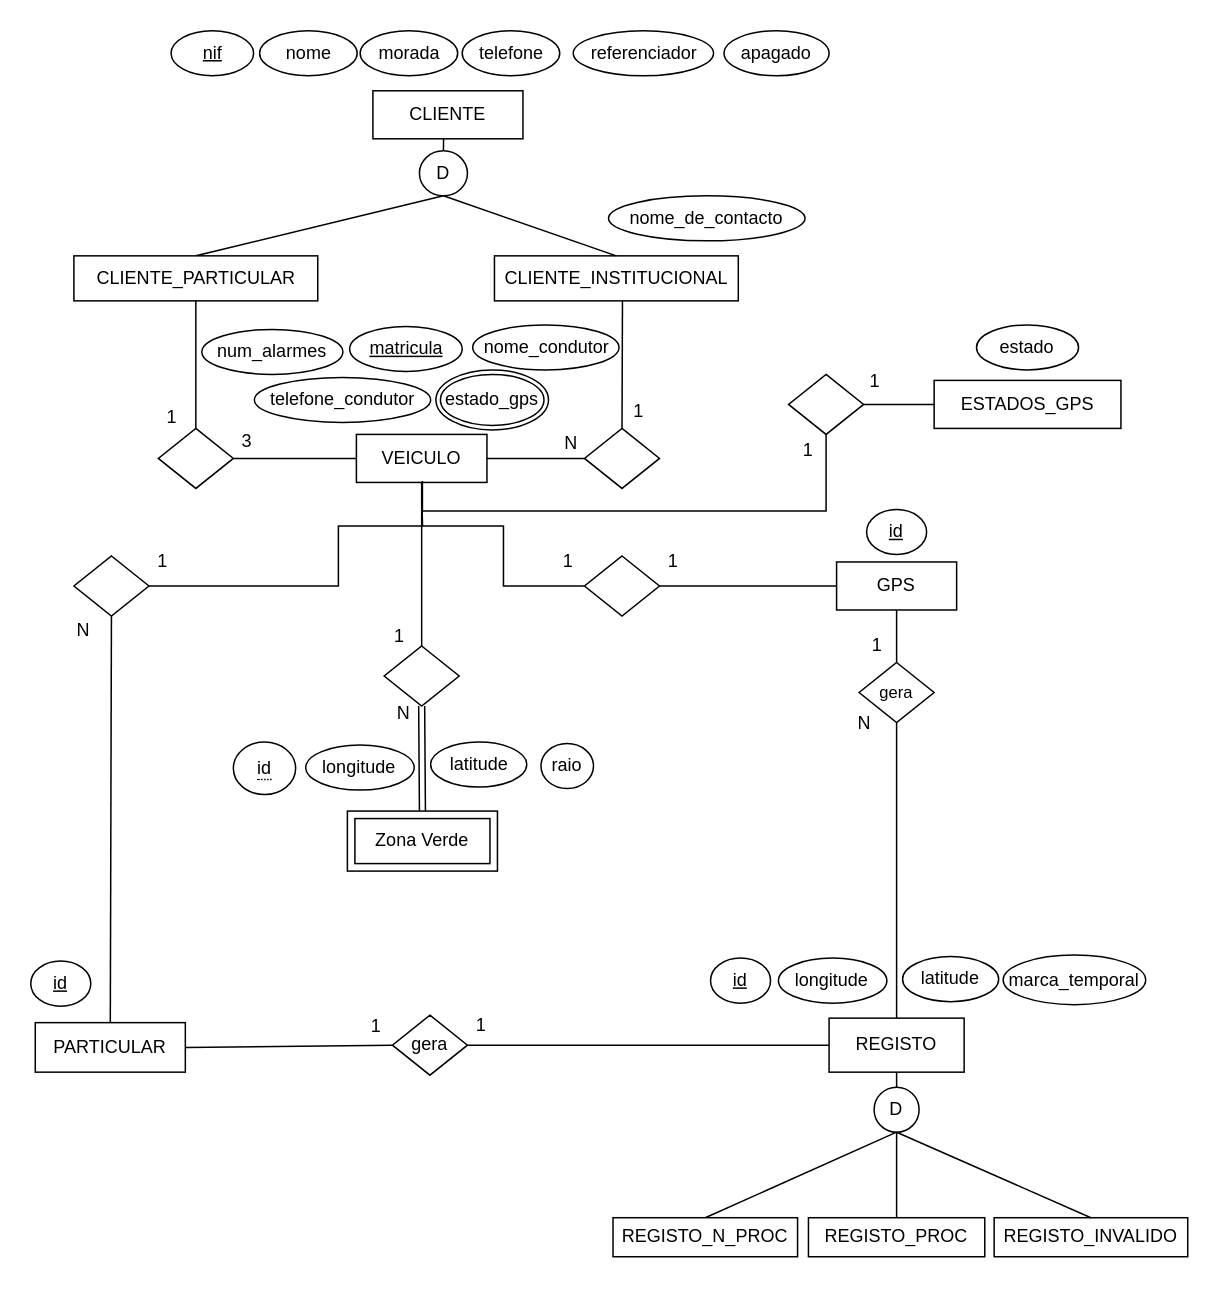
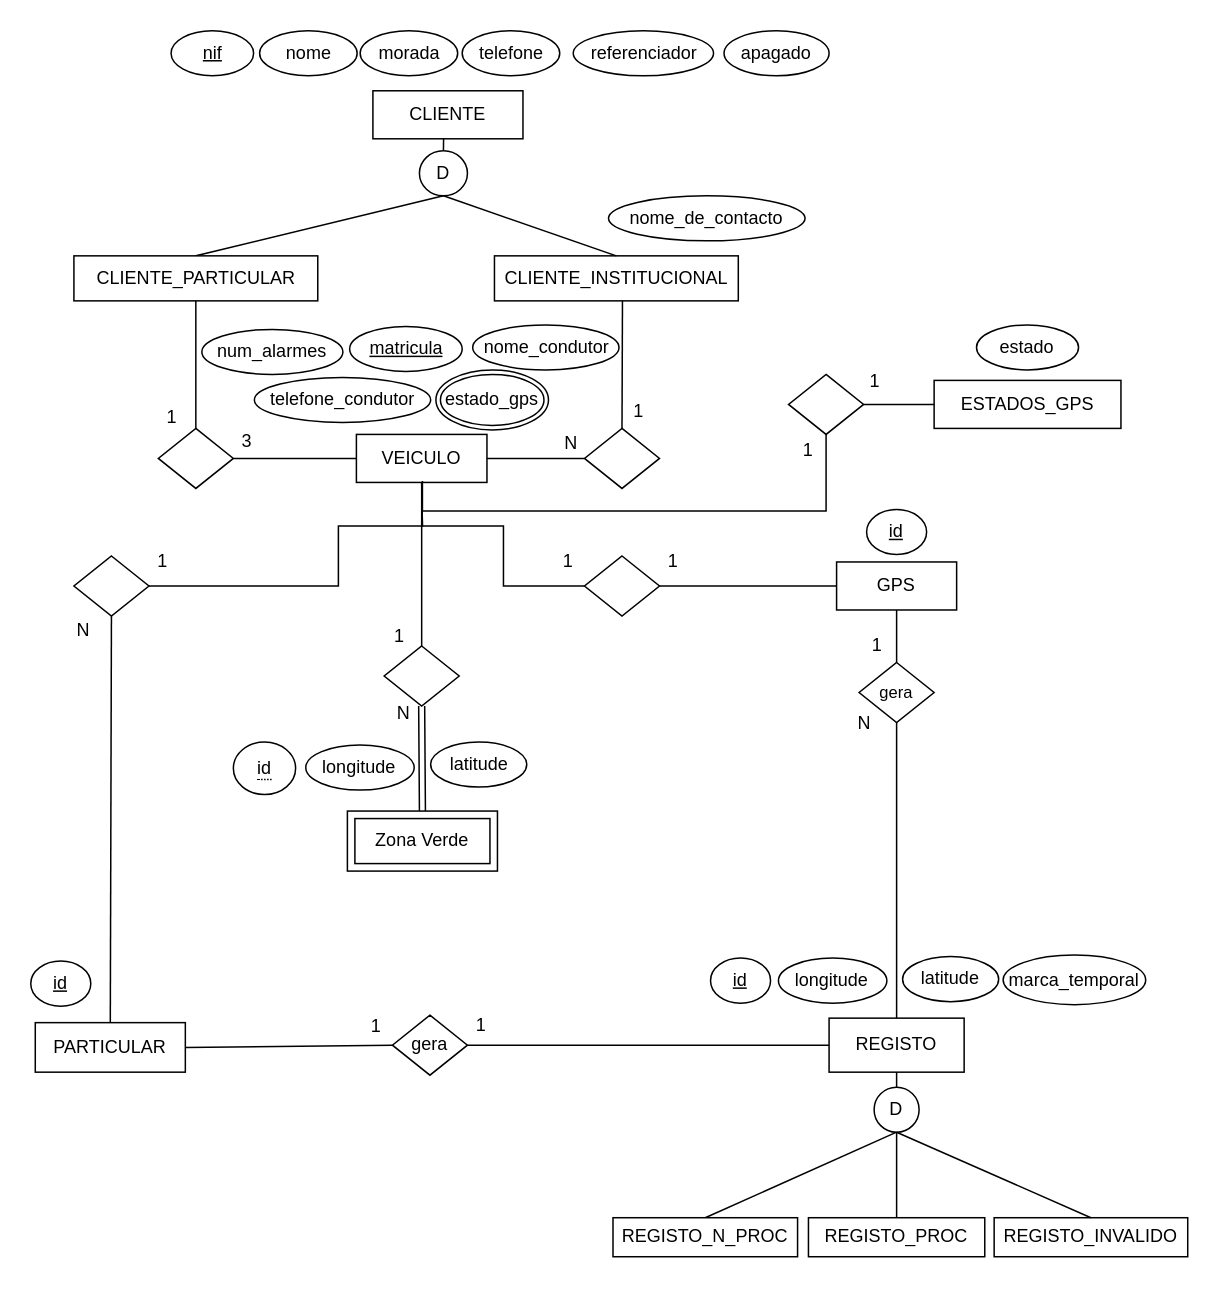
(567, 766) -> none
